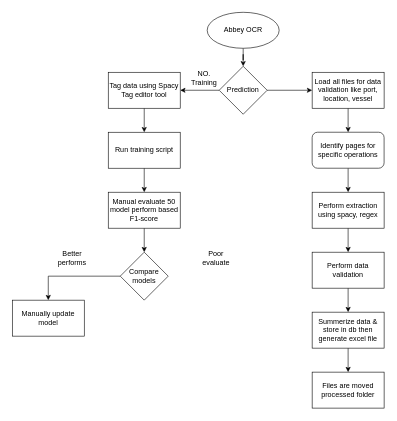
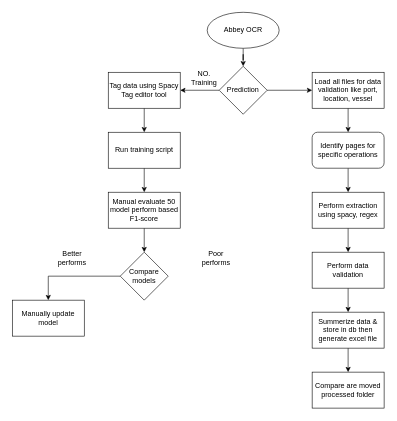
(216, 258) -> (216, 258)
(348, 390) -> (348, 390)
